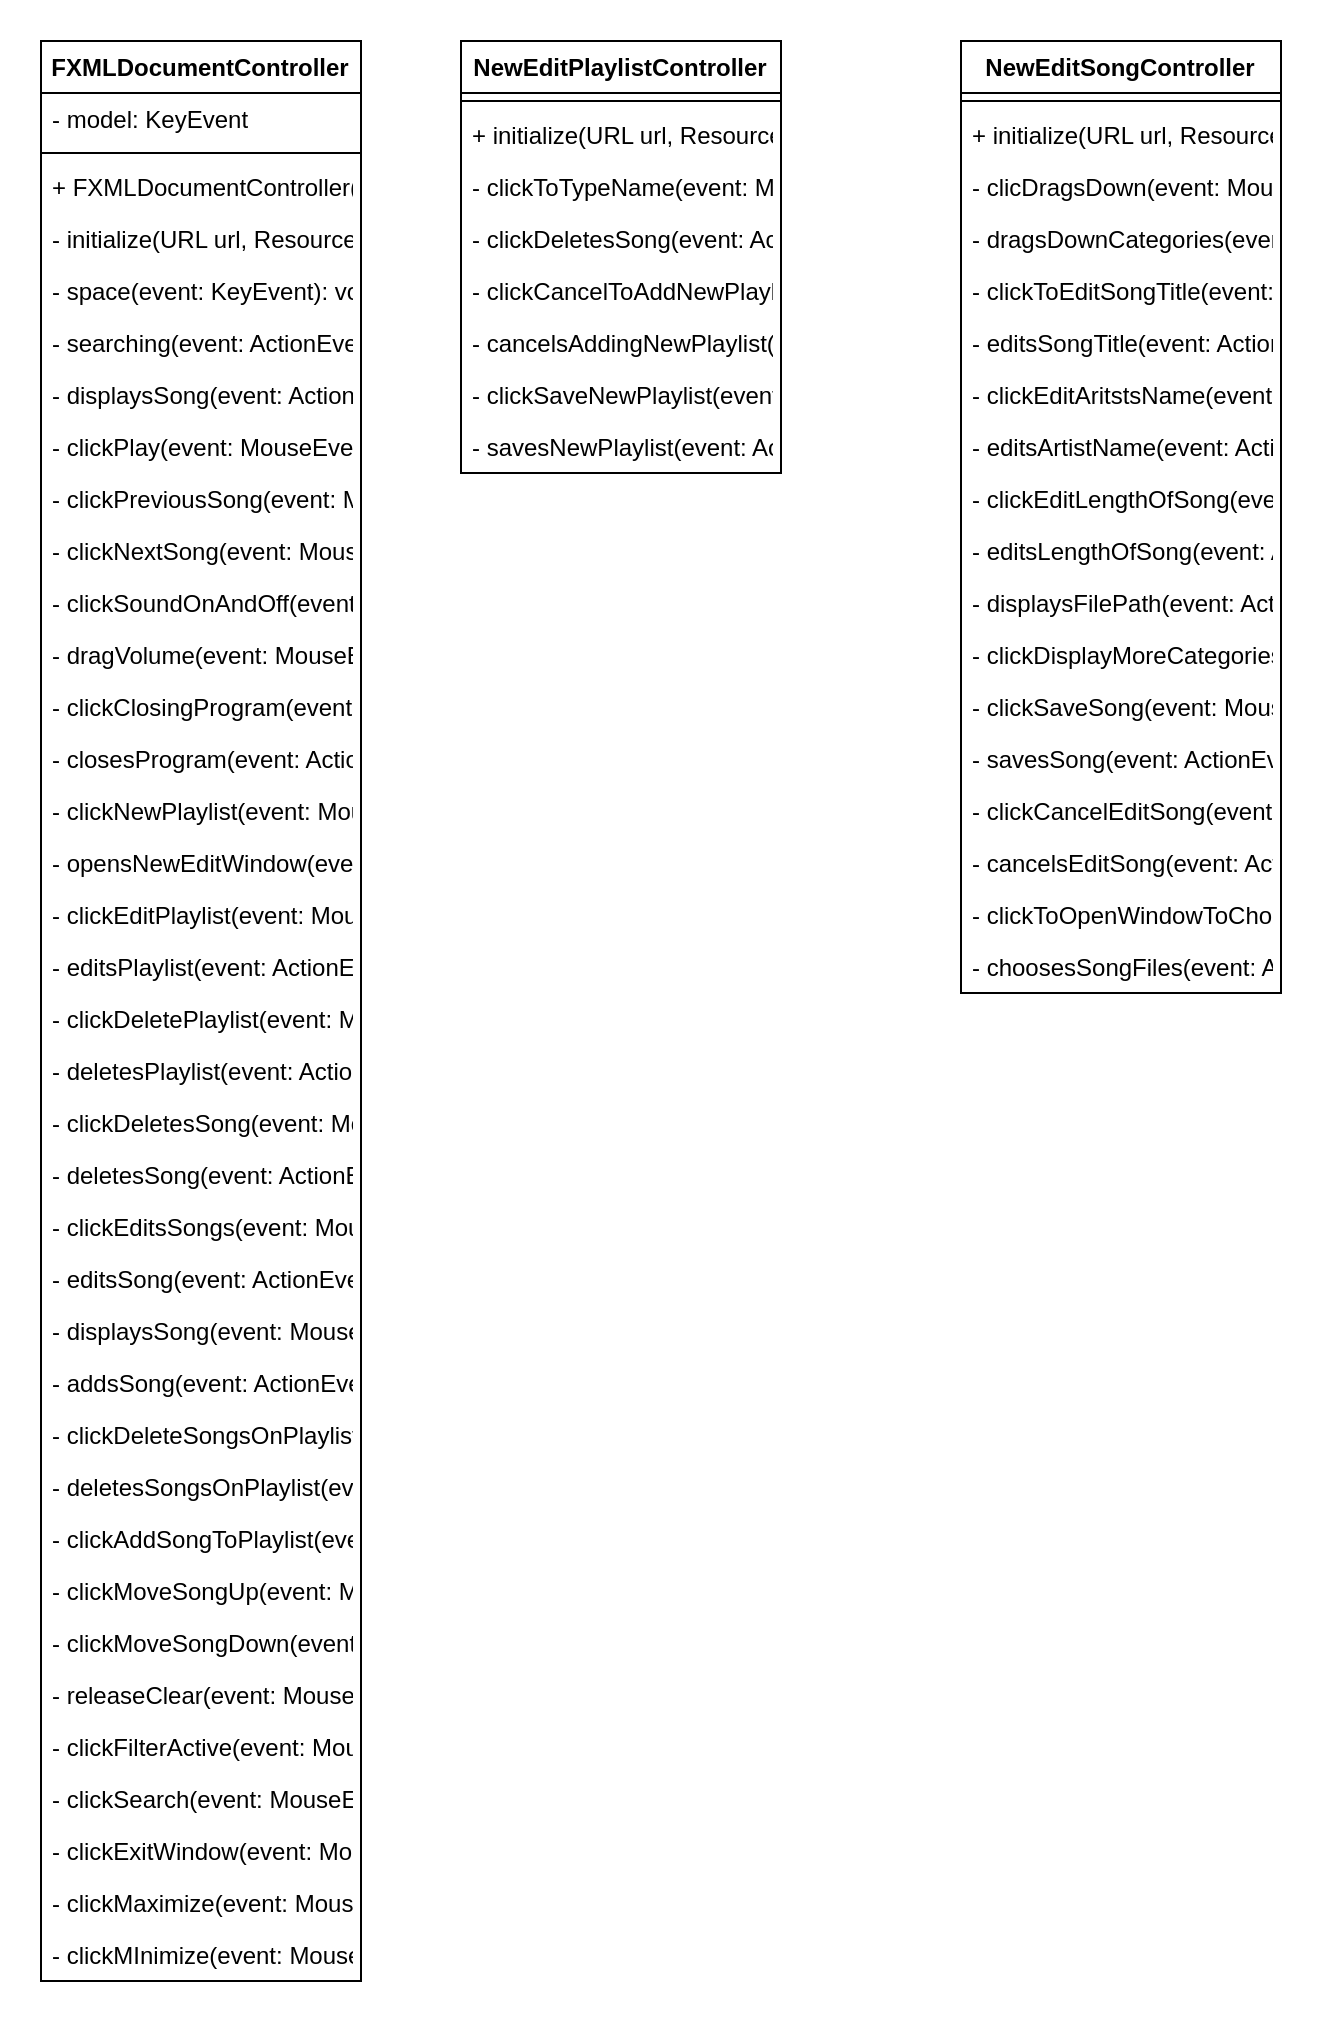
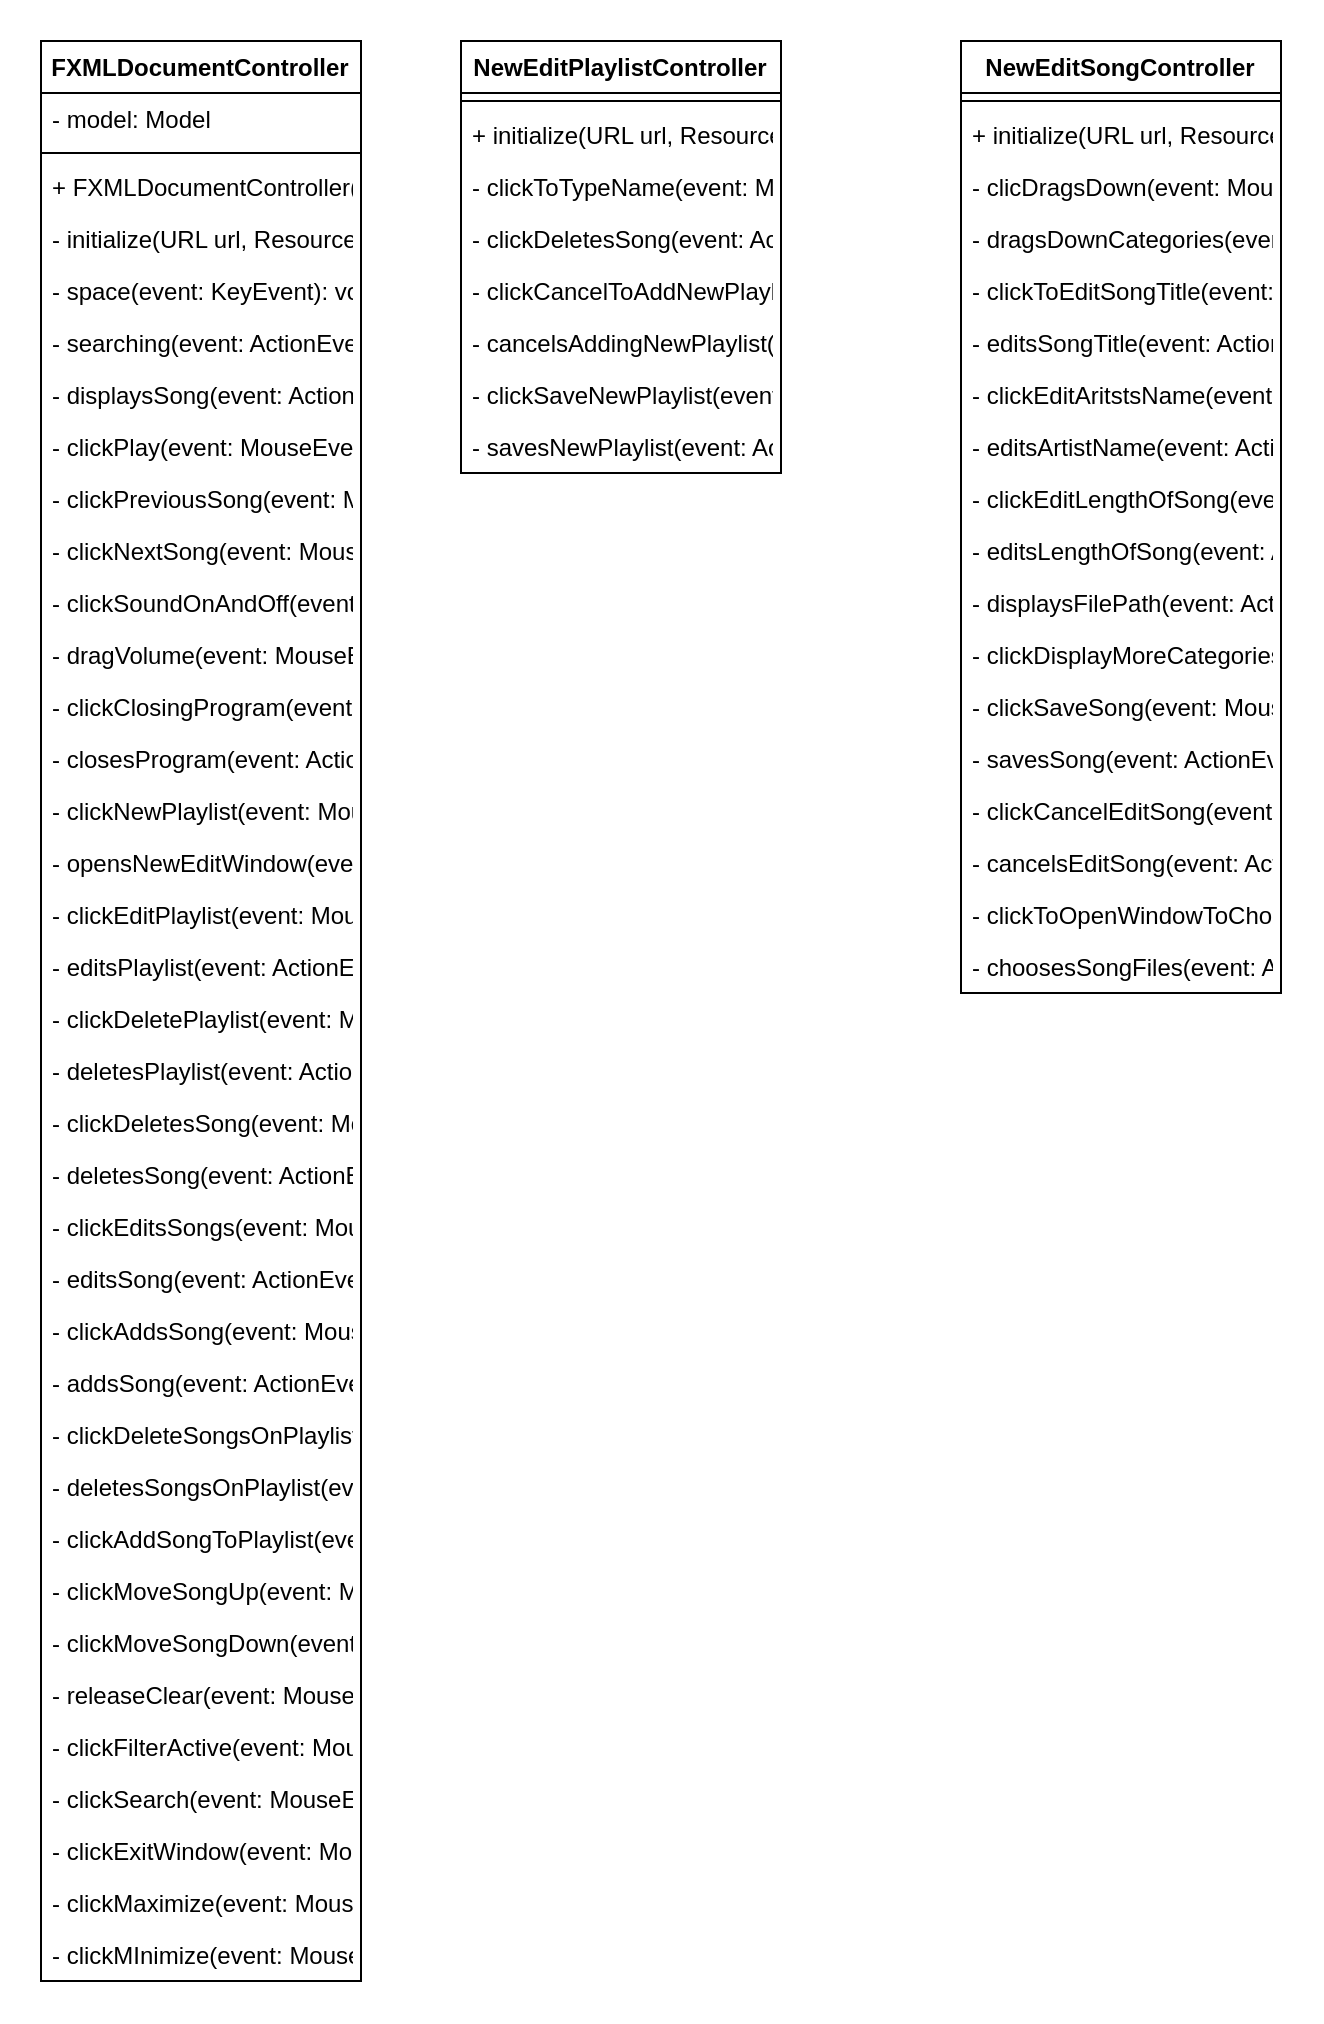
(154, 120) -> (130, 120)
(289, 1332) -> (296, 1332)
